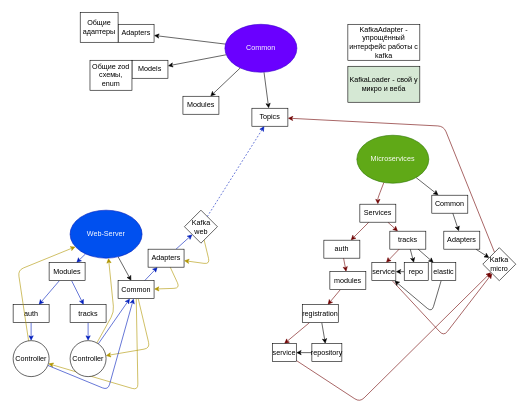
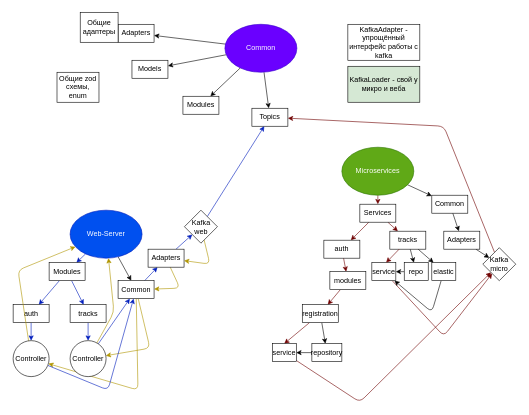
(111, 75) -> (78, 87)
(393, 159) -> (378, 171)
(235, 173) -> (235, 173)
